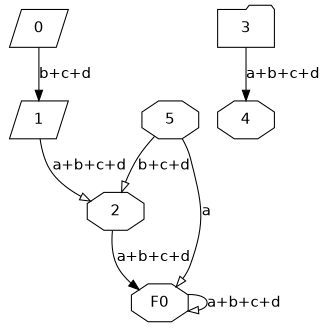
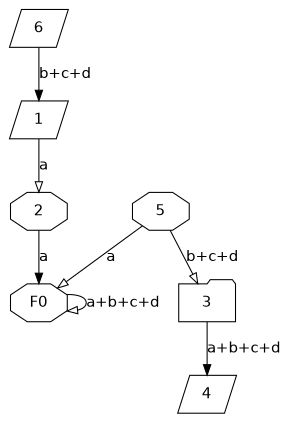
(39, 28) -> (39, 28)
(246, 120) -> (207, 394)
(138, 158) -> (182, 252)
(89, 166) -> (44, 166)
(153, 257) -> (44, 257)
